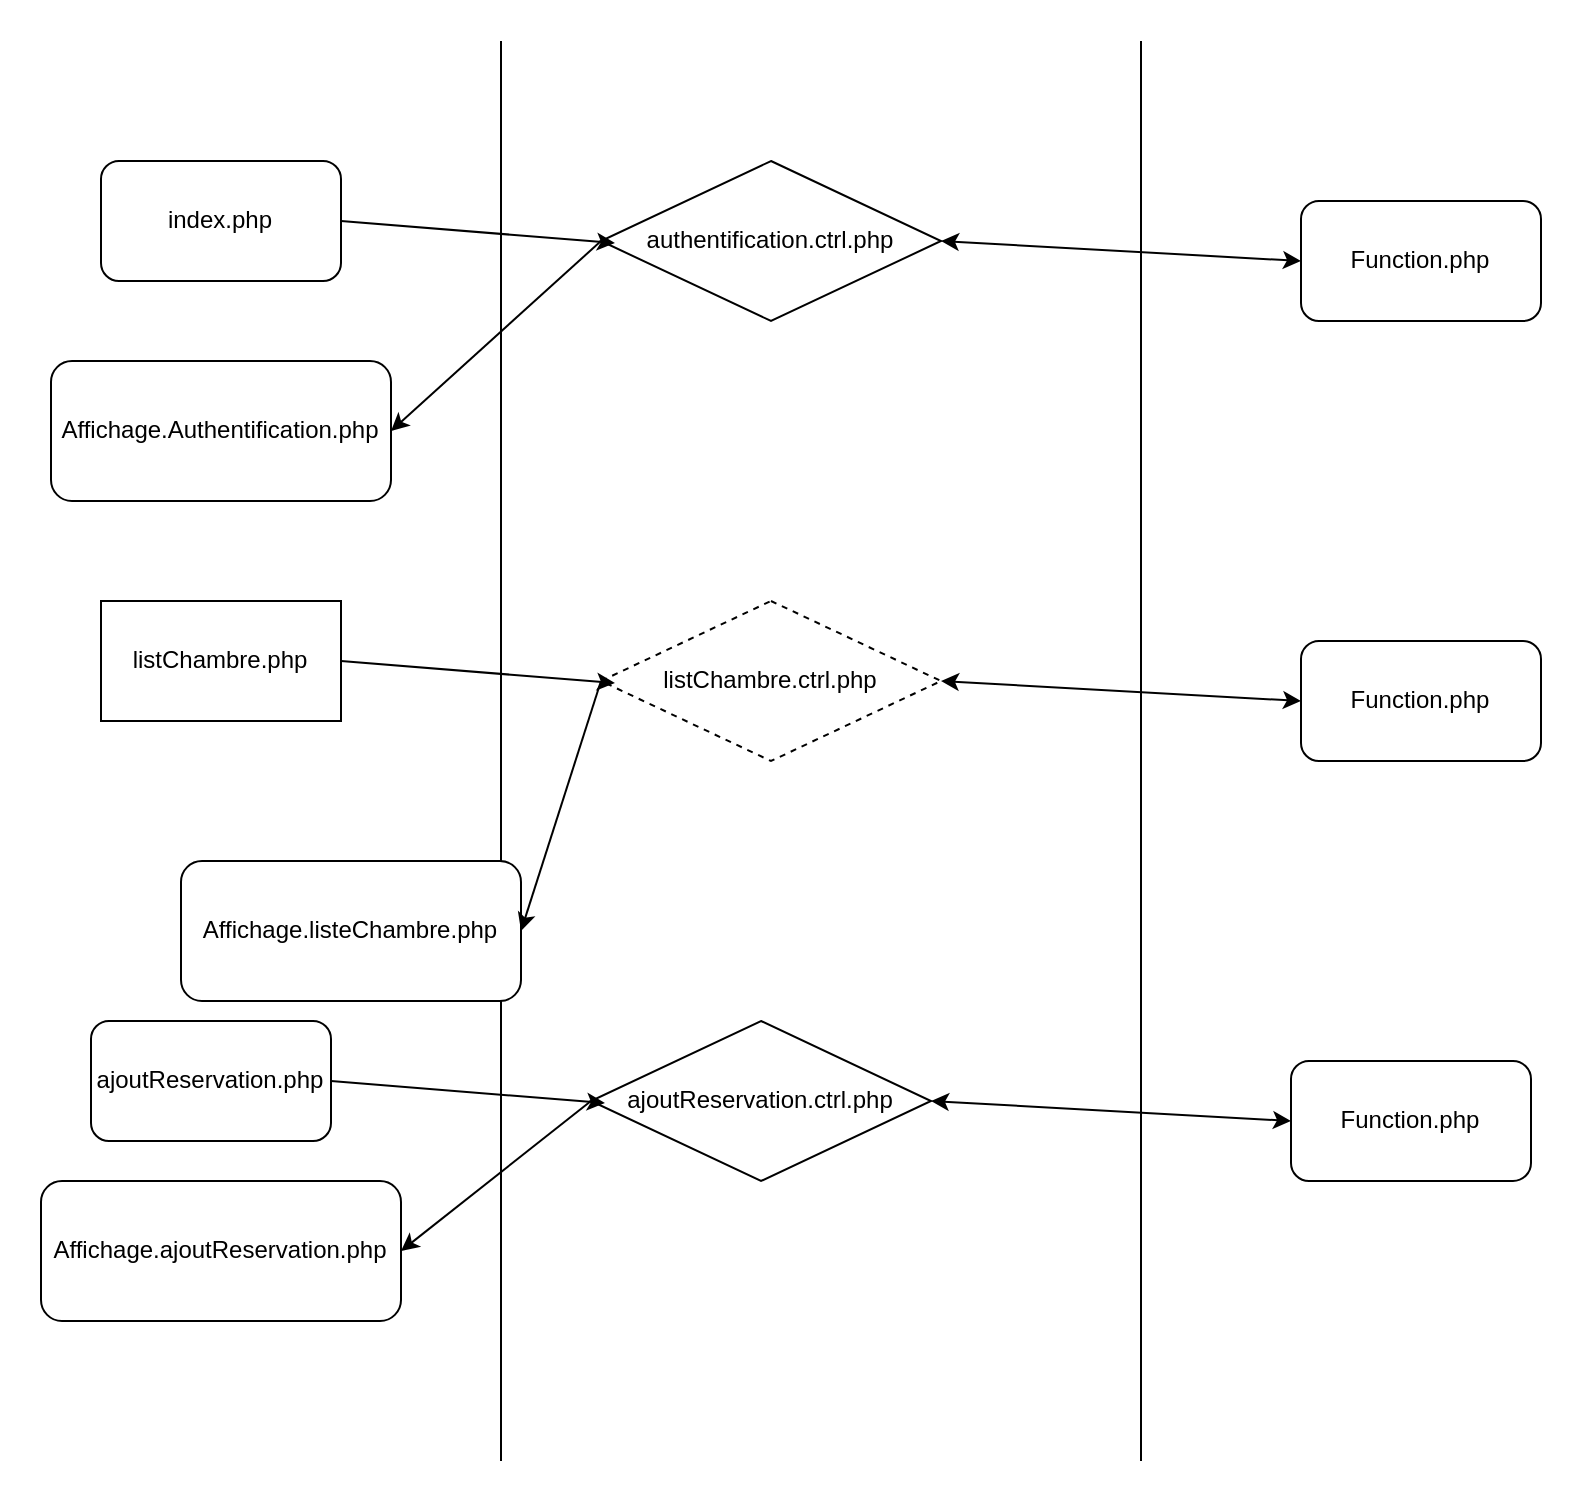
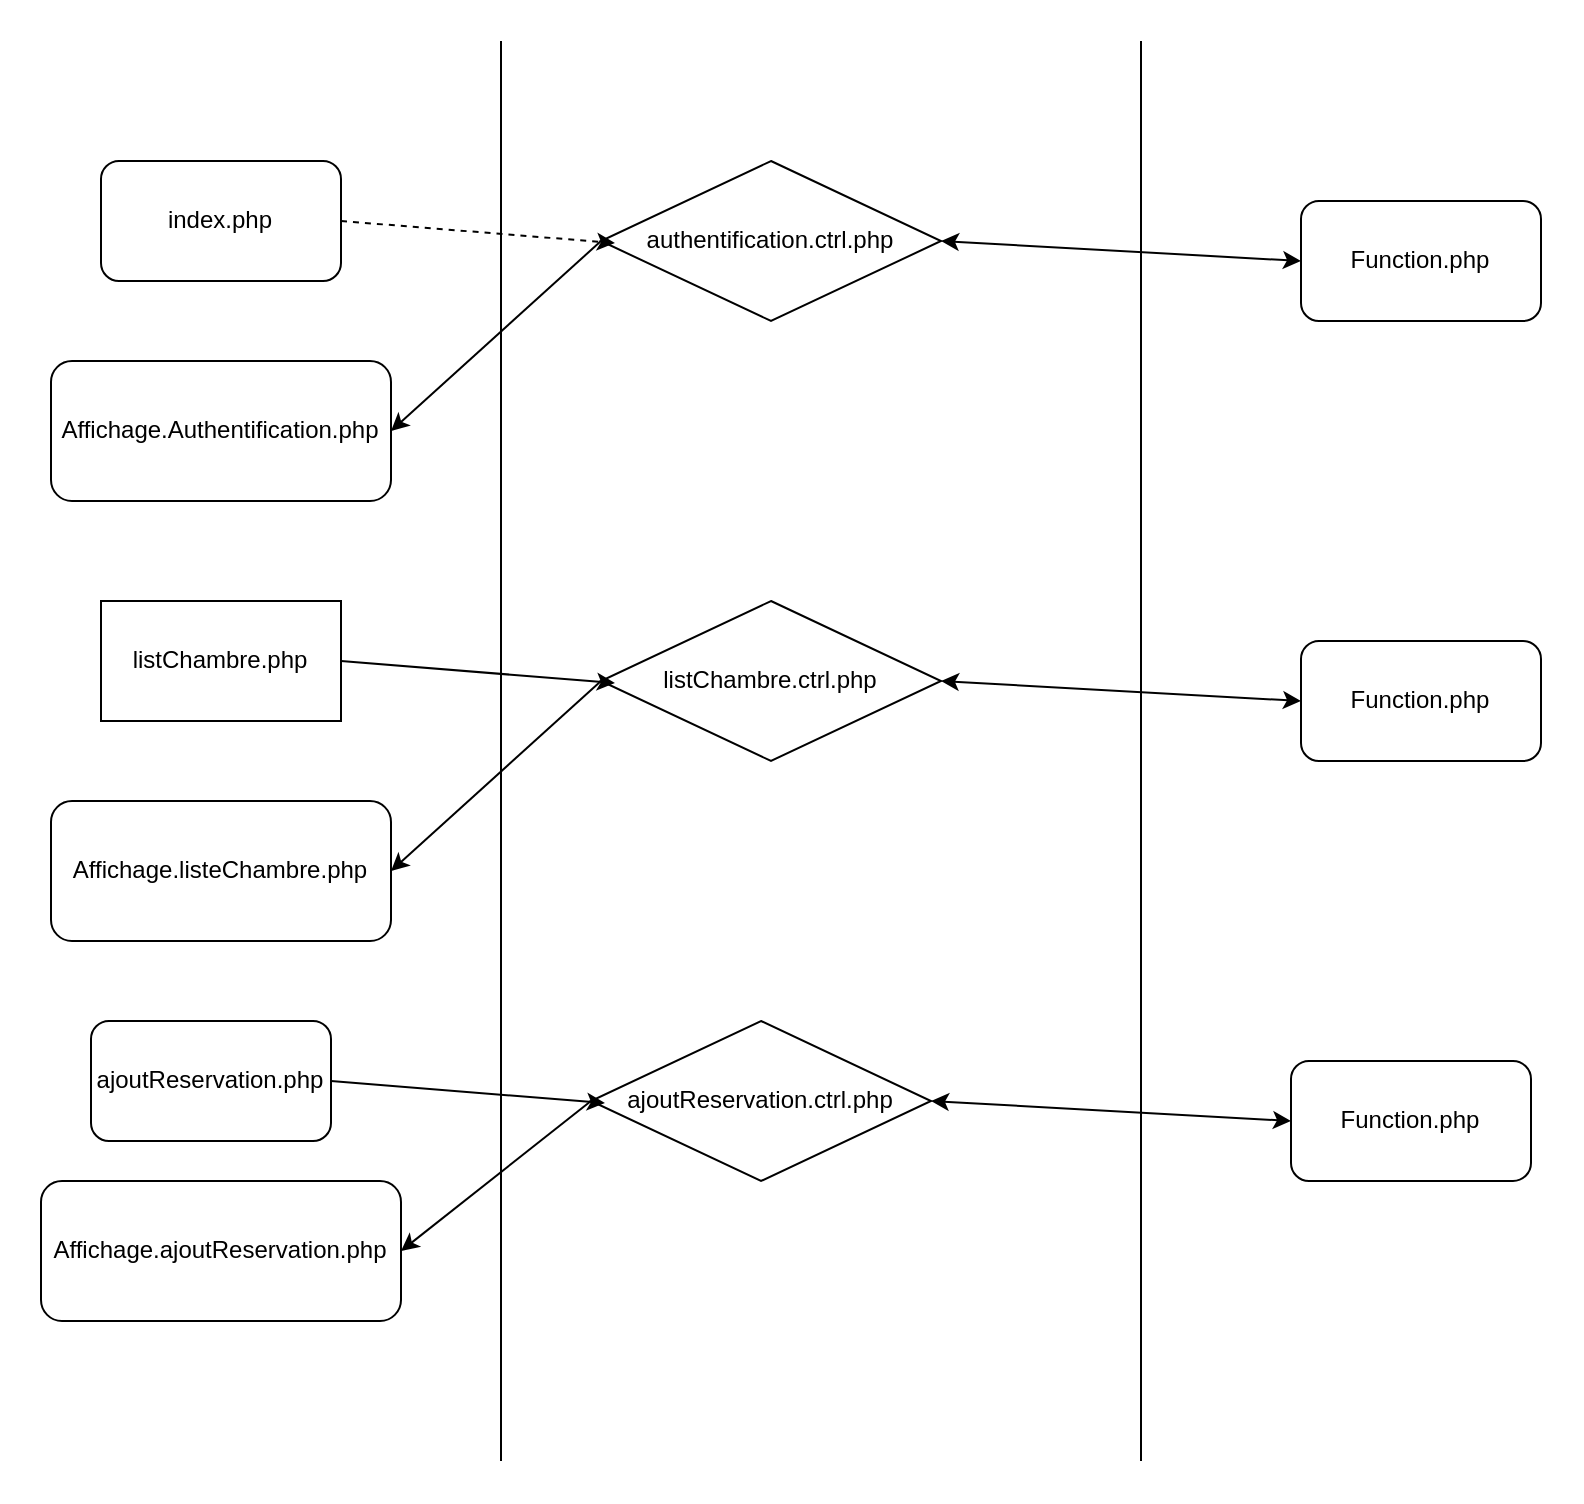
(471, 231) -> (471, 231)
(771, 681) -> (771, 681)
(351, 931) -> (221, 871)
